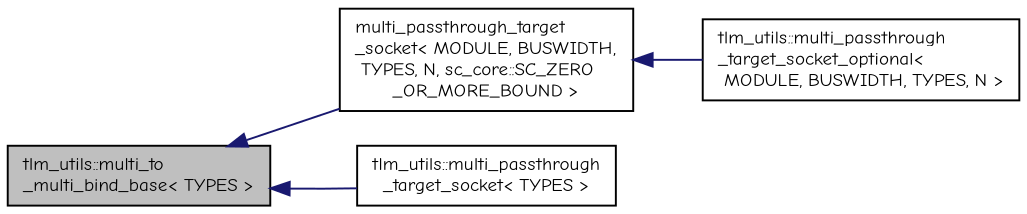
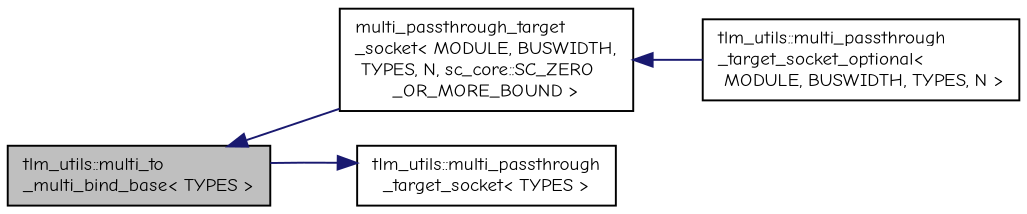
(323, 189) -> (304, 163)
